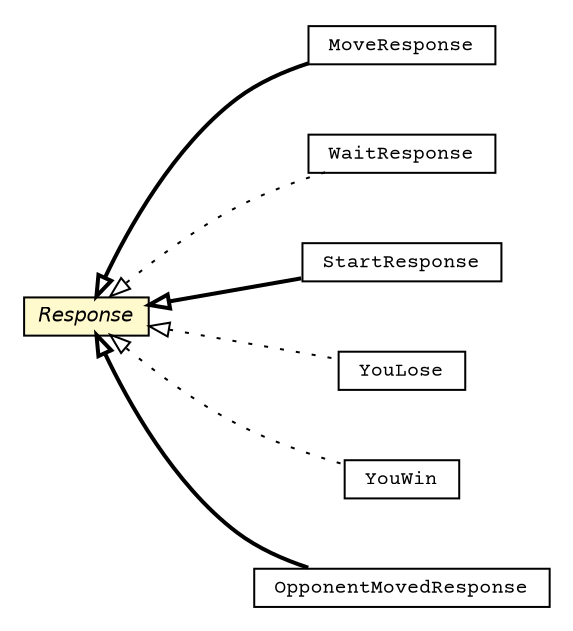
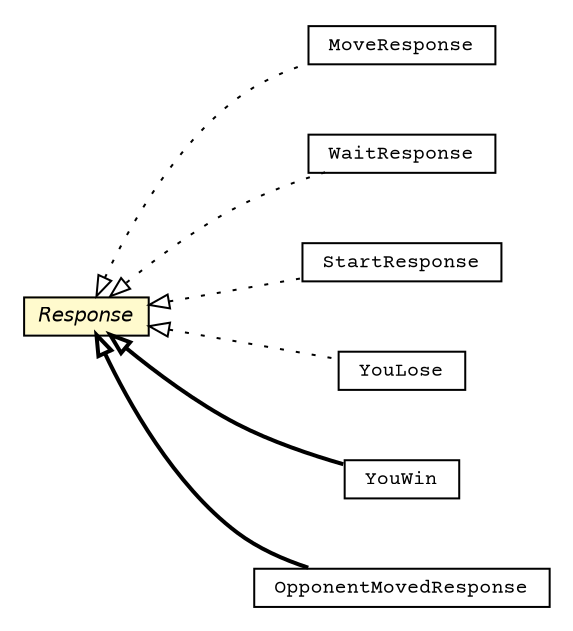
(185, 149) -> (185, 149)
(235, 290) -> (235, 290)
(228, 419) -> (228, 419)
